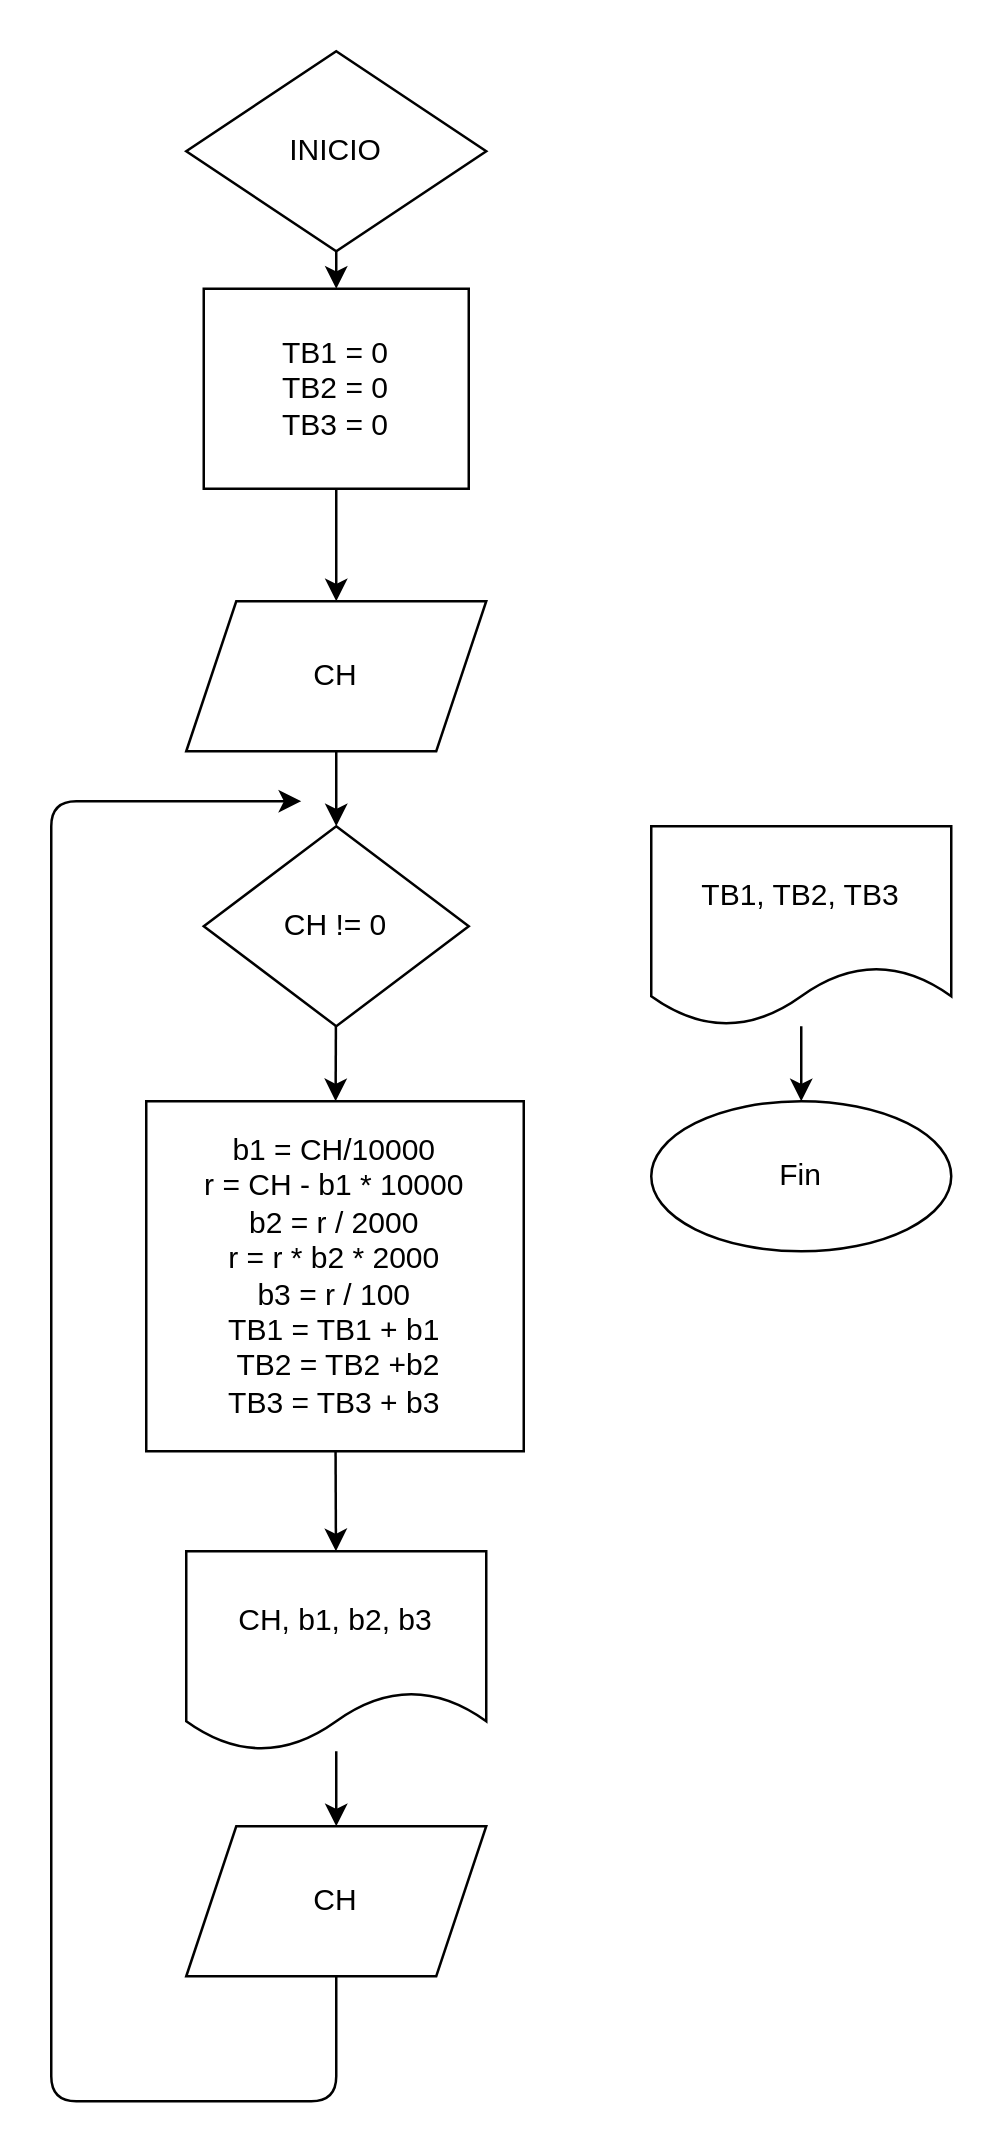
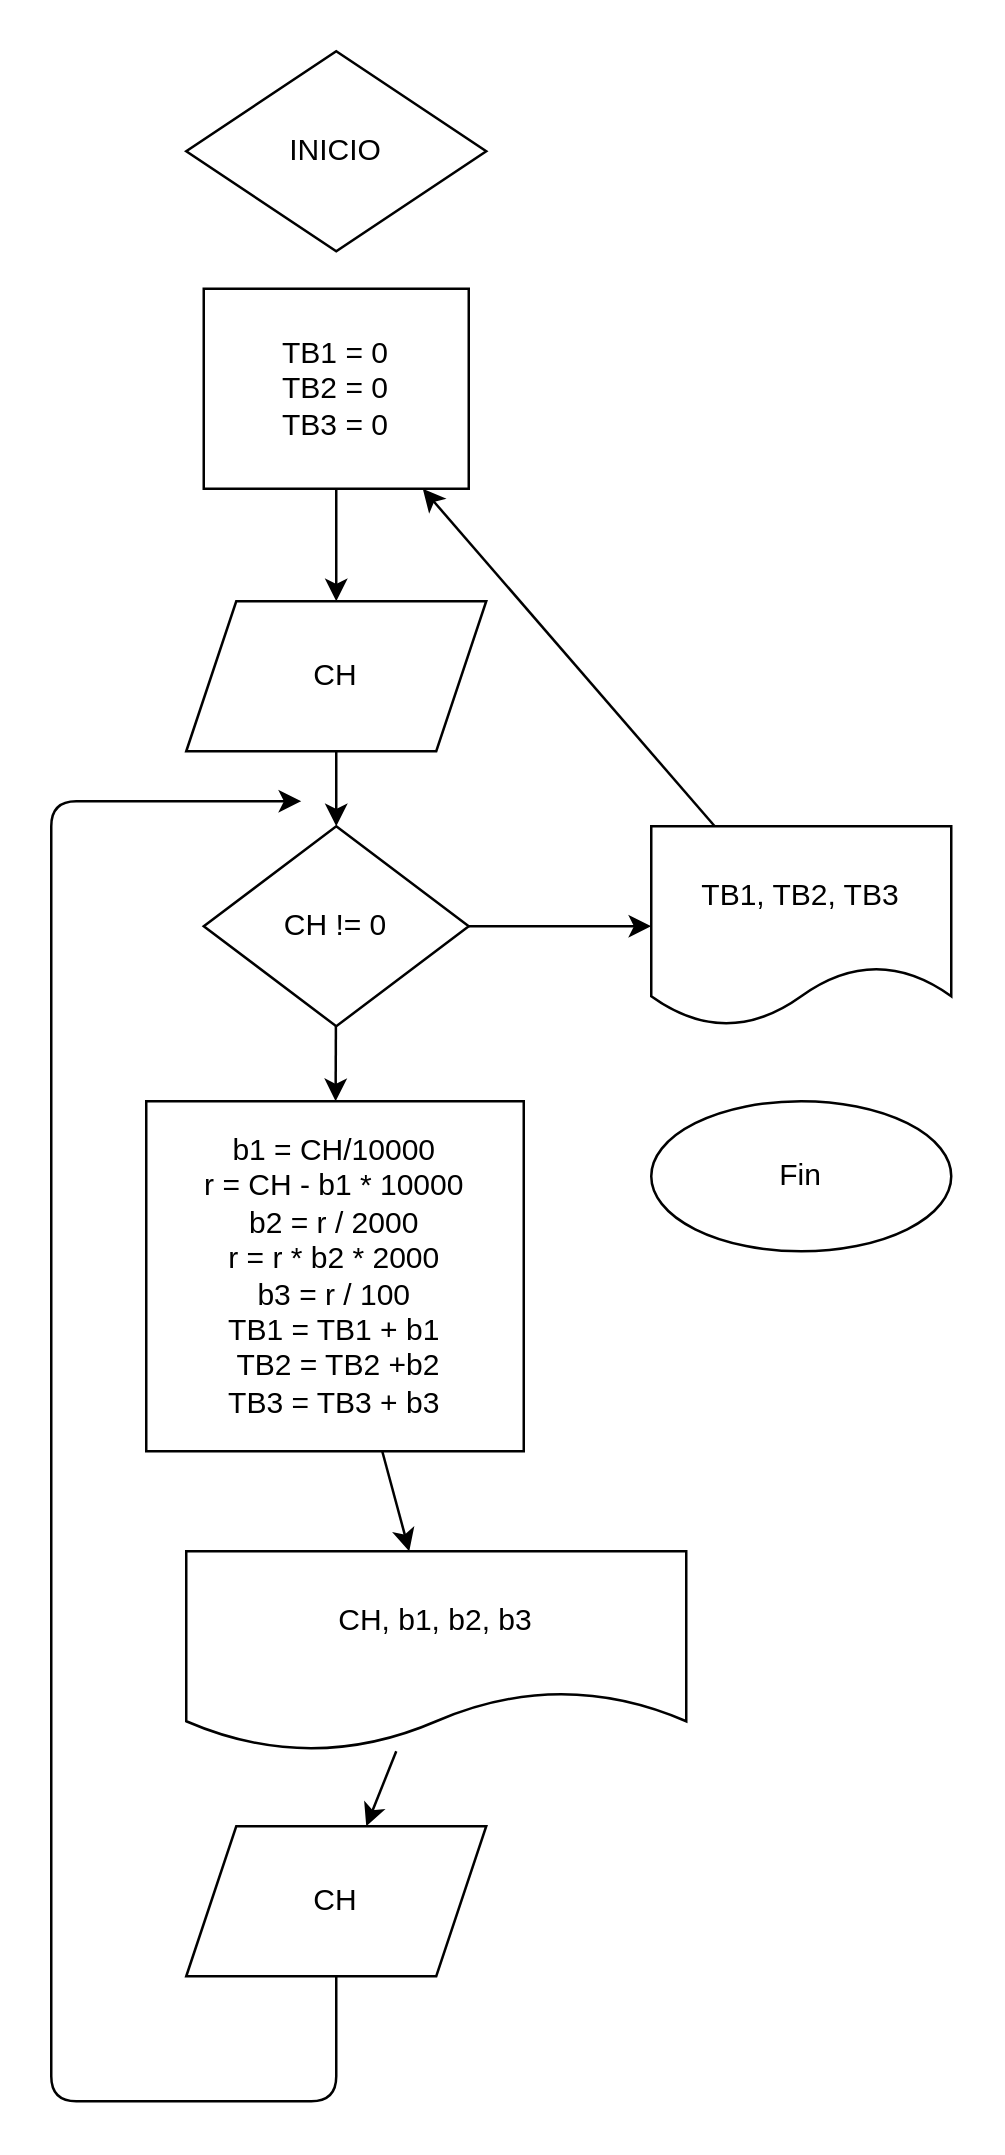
(336, 262) -> none
none -> (552, 926)
(801, 1055) -> (574, 664)
(336, 1651) -> (436, 1651)
